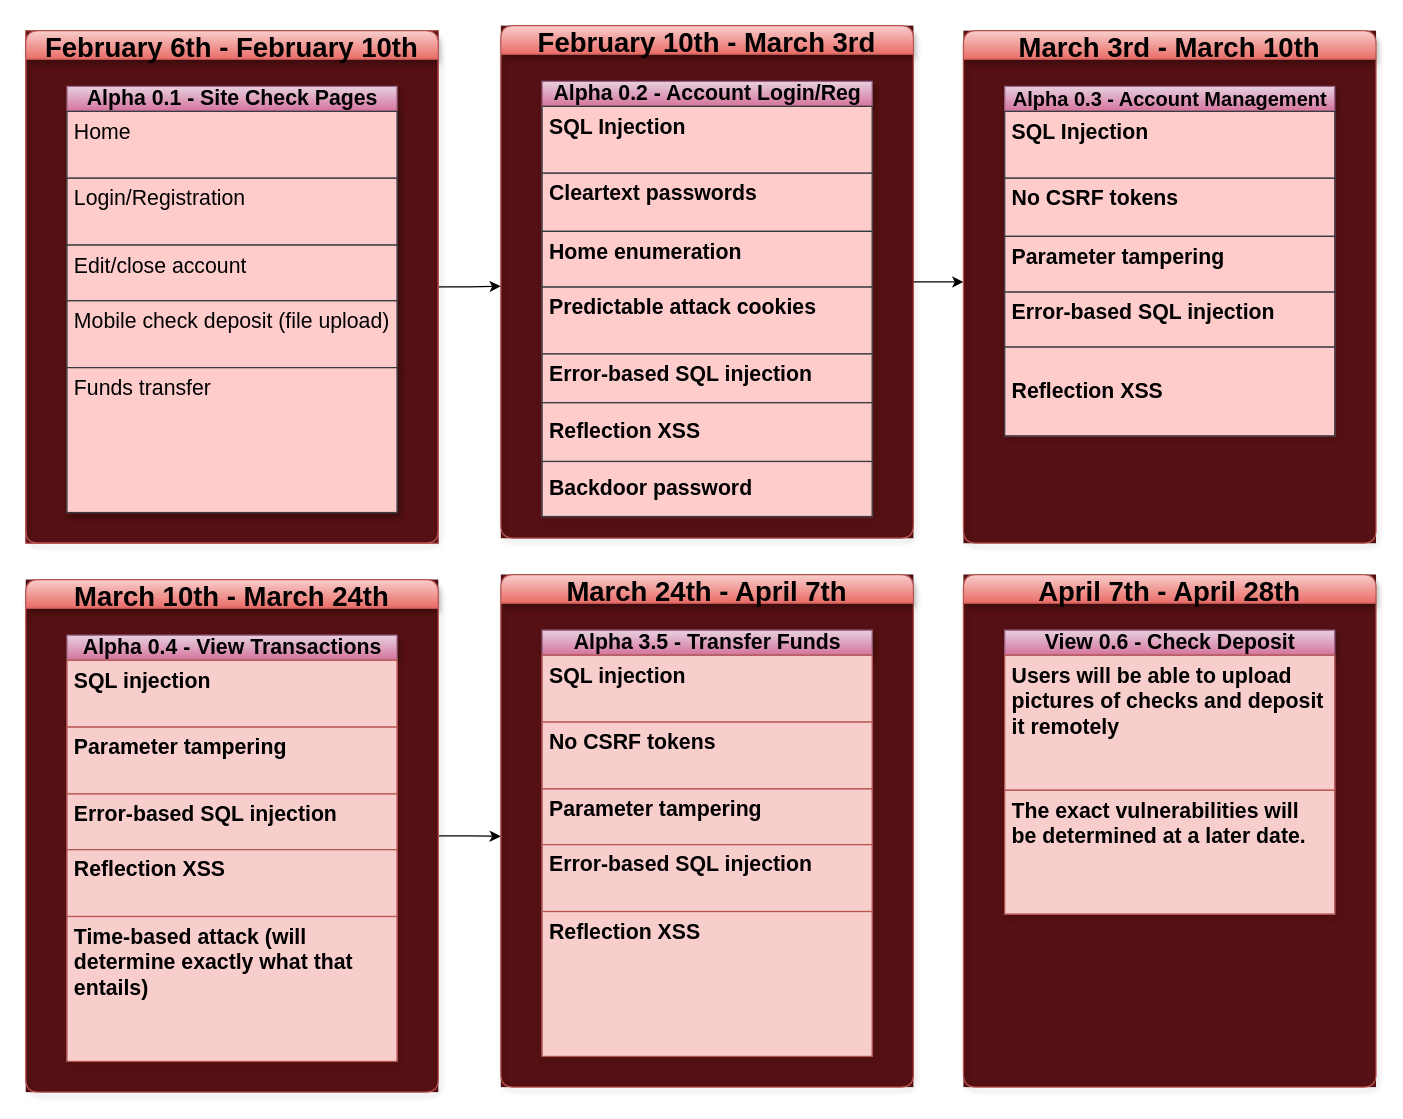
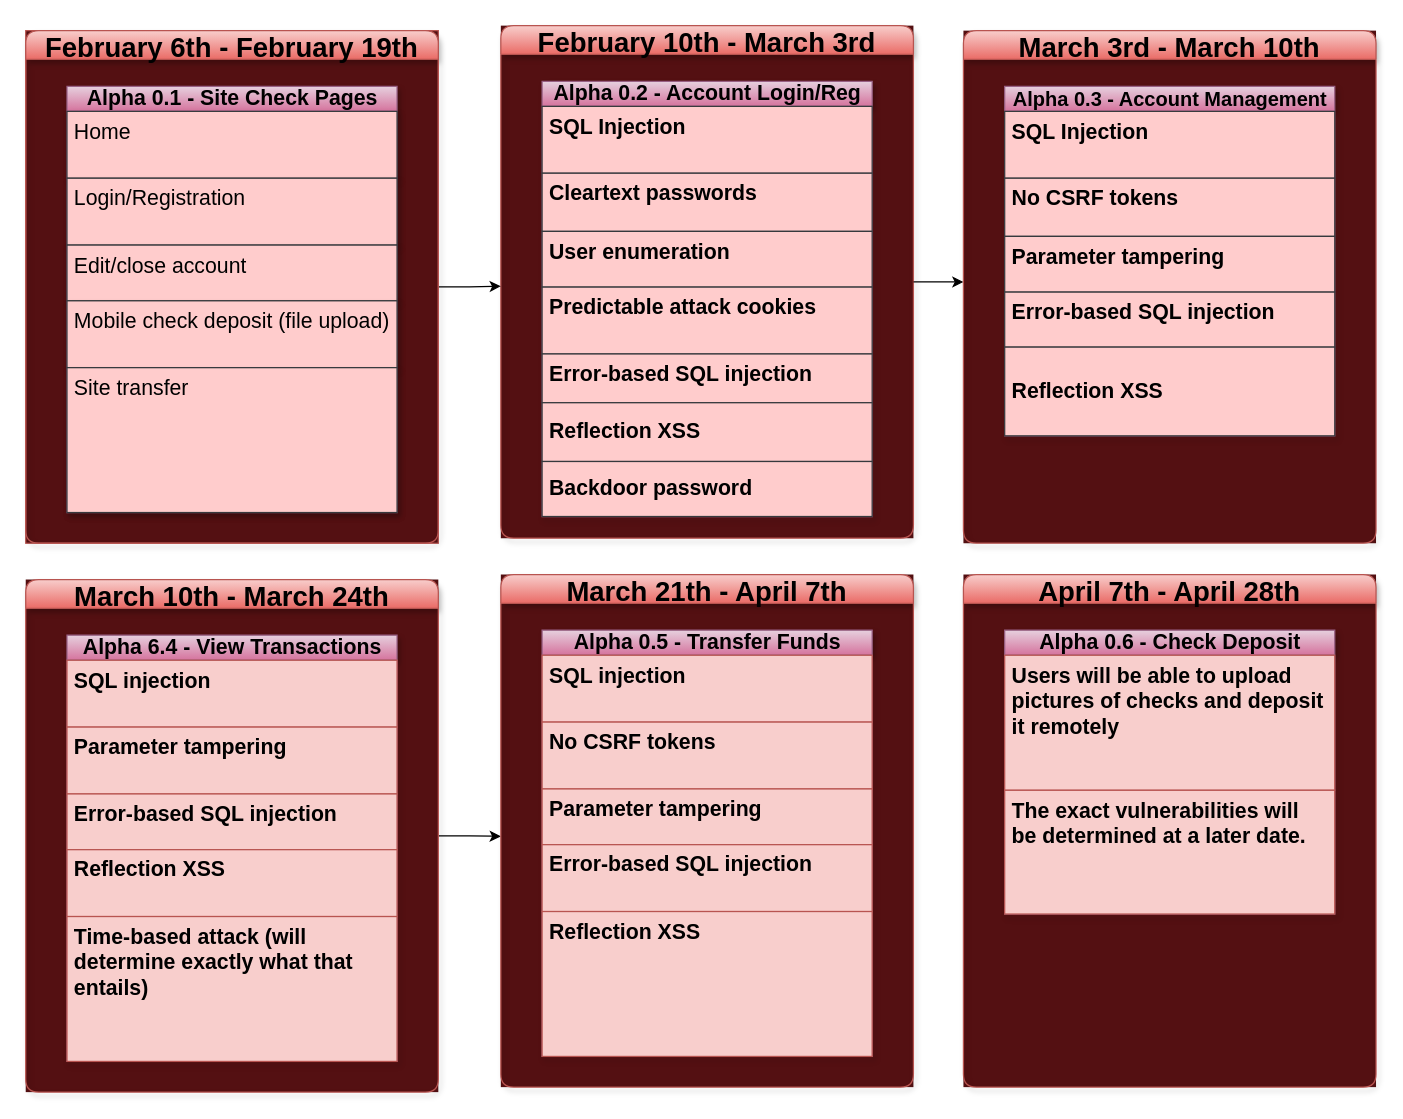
(231, 48) -> (231, 48)
(639, 253) -> (639, 253)
(155, 390) -> (146, 390)
(706, 591) -> (706, 591)
(708, 643) -> (708, 643)
(1170, 643) -> (1170, 643)
(233, 648) -> (233, 648)
